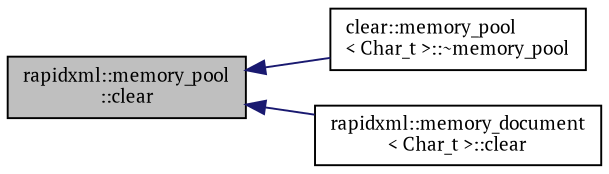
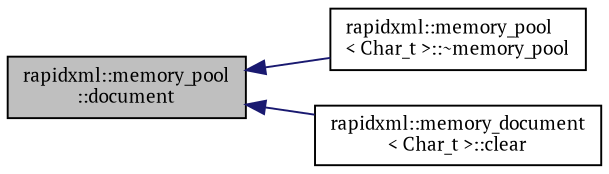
(458, 39) -> (458, 39)
(127, 87) -> (127, 87)
